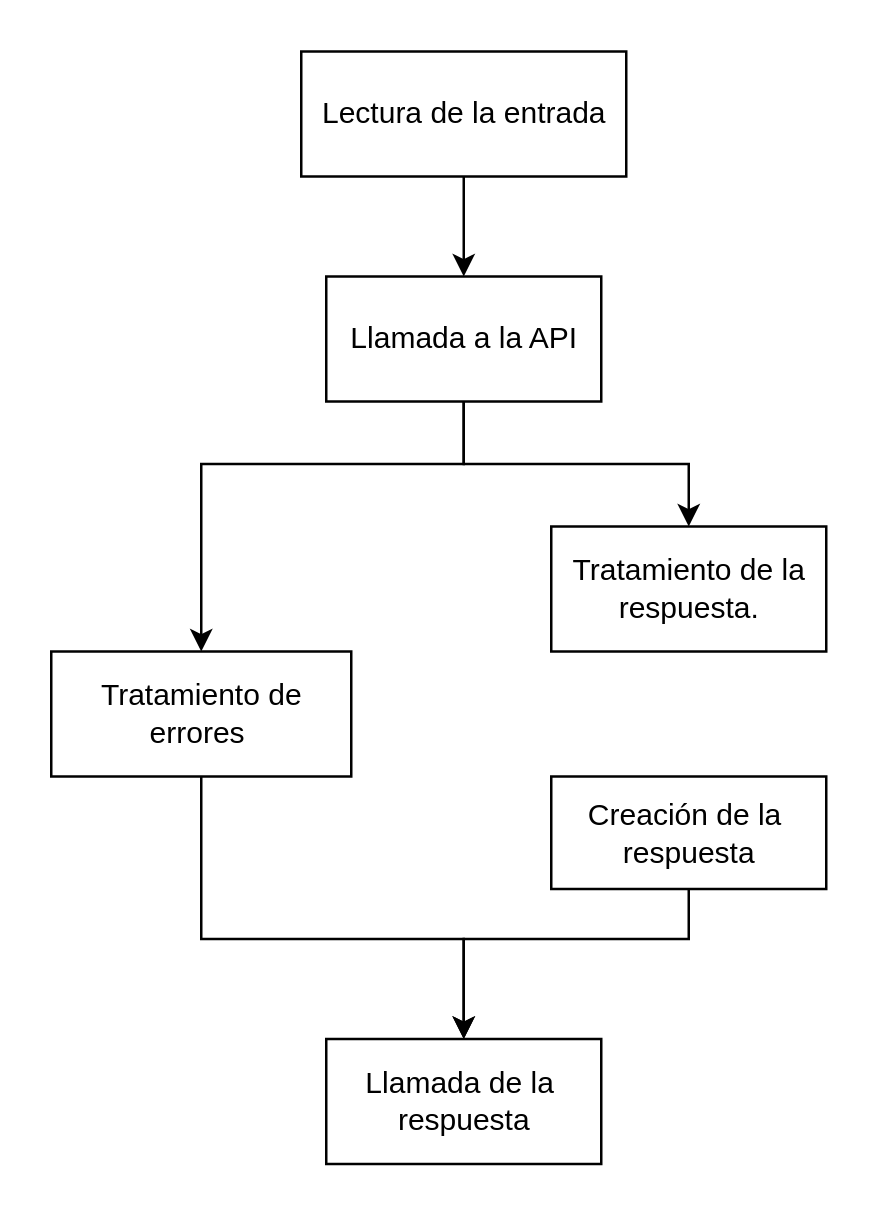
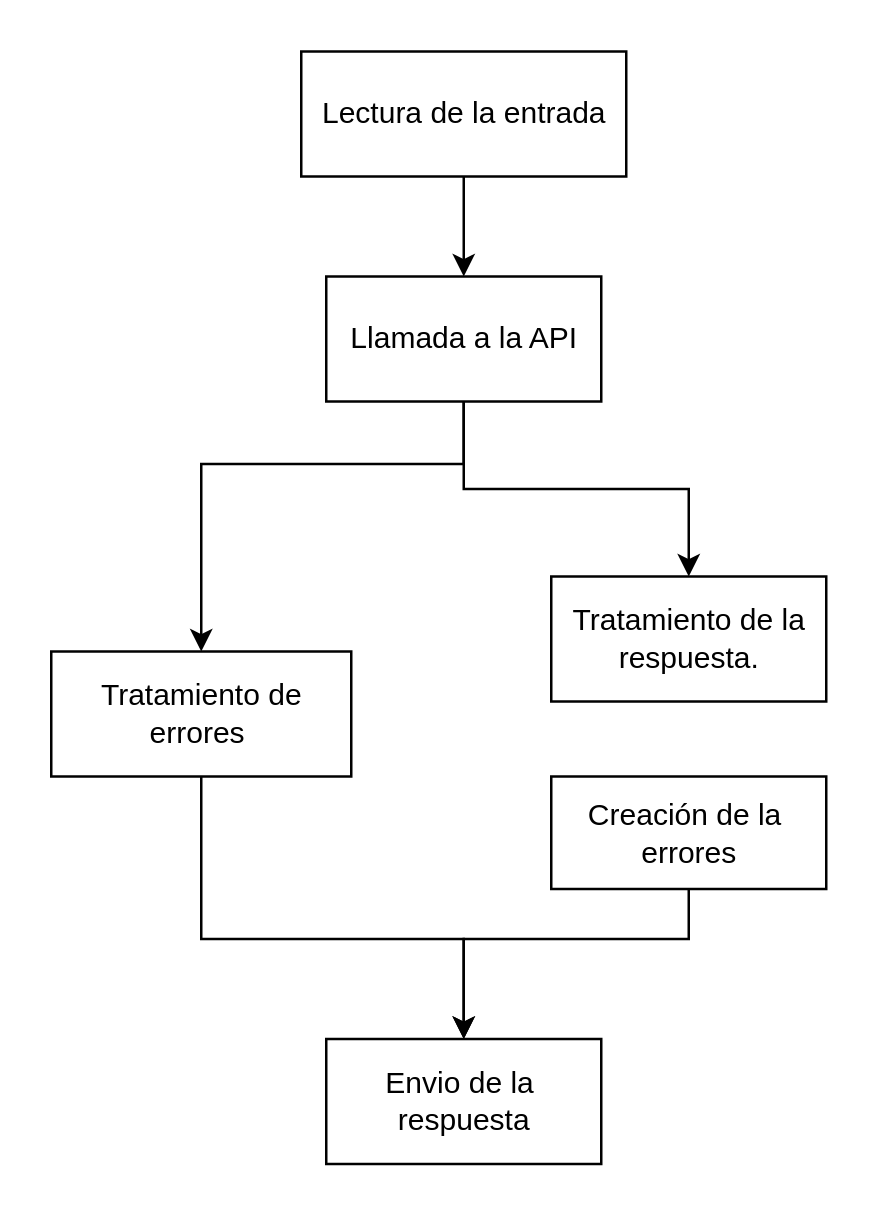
(689, 589) -> (689, 639)
(690, 834) -> (690, 834)
(465, 1101) -> (465, 1101)
